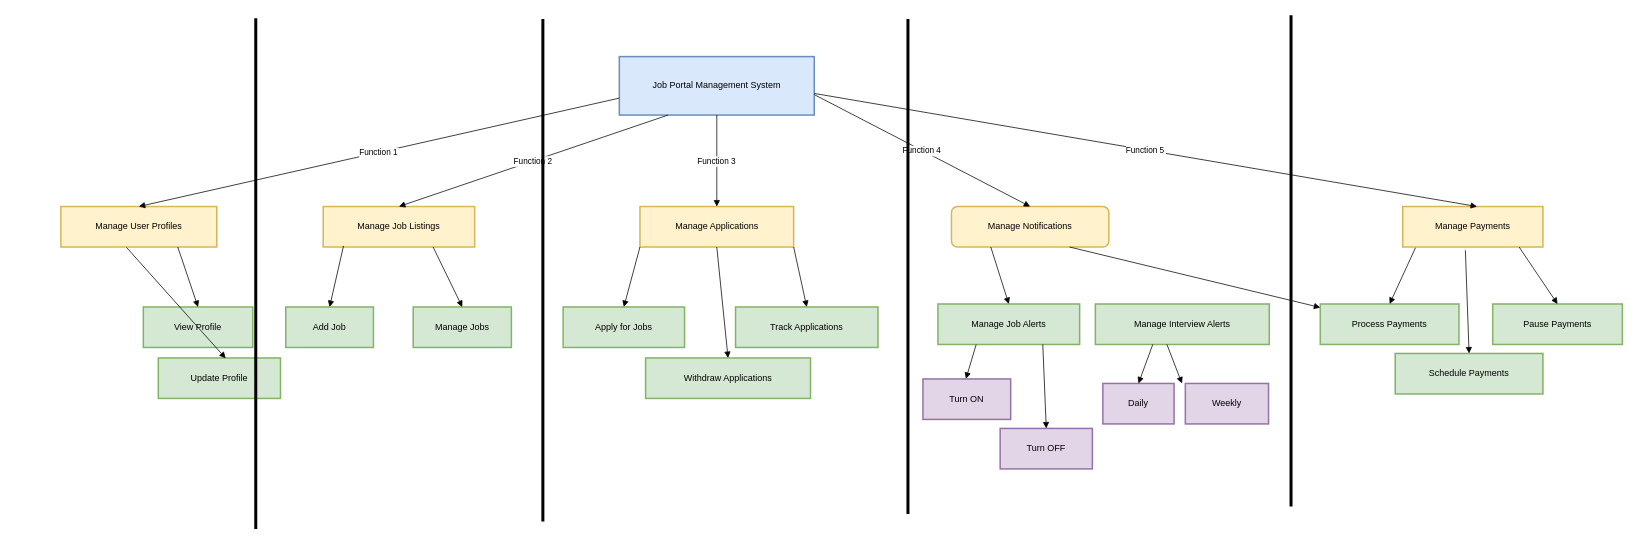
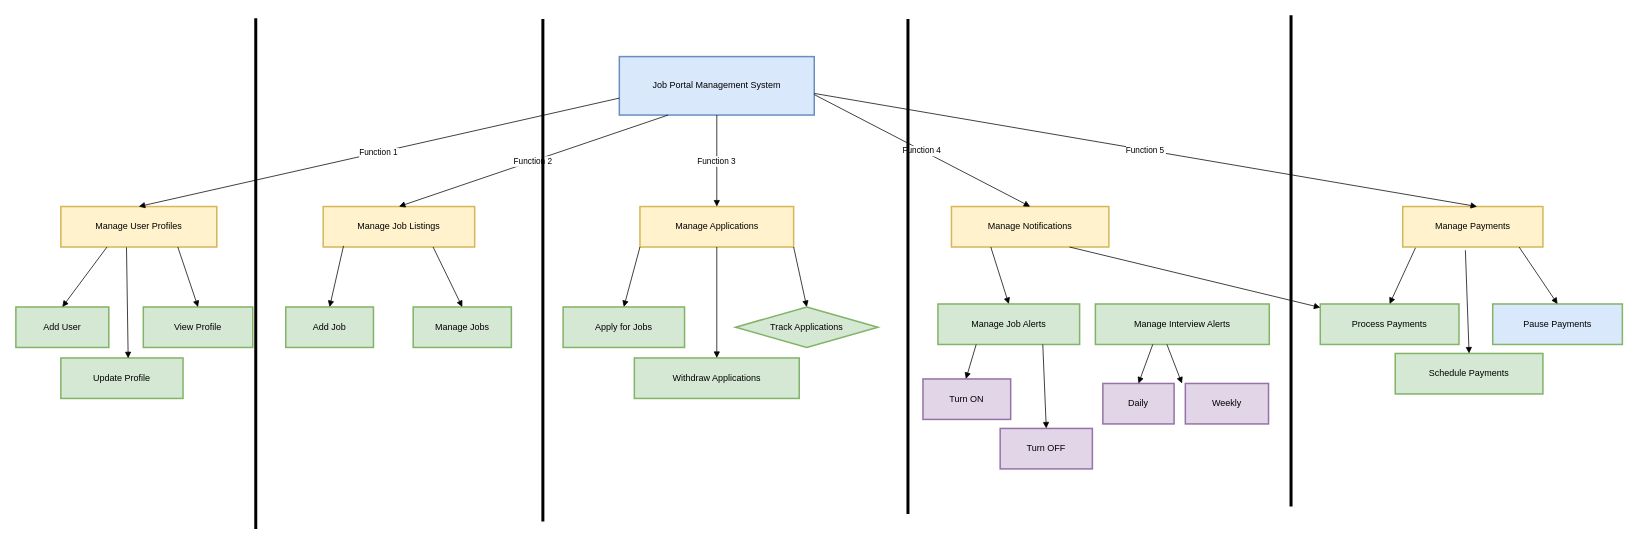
(1030, 227) -> (1030, 227)
none -> (86, 275)
(1558, 324) -> (1558, 324)
none -> (62, 327)
(807, 327) -> (807, 327)
(219, 378) -> (122, 378)
(728, 378) -> (717, 378)
